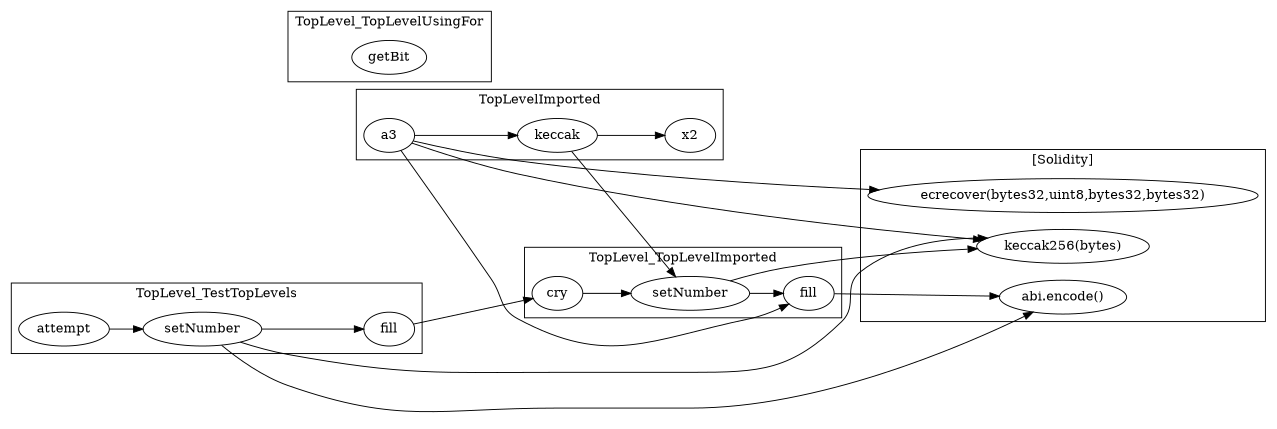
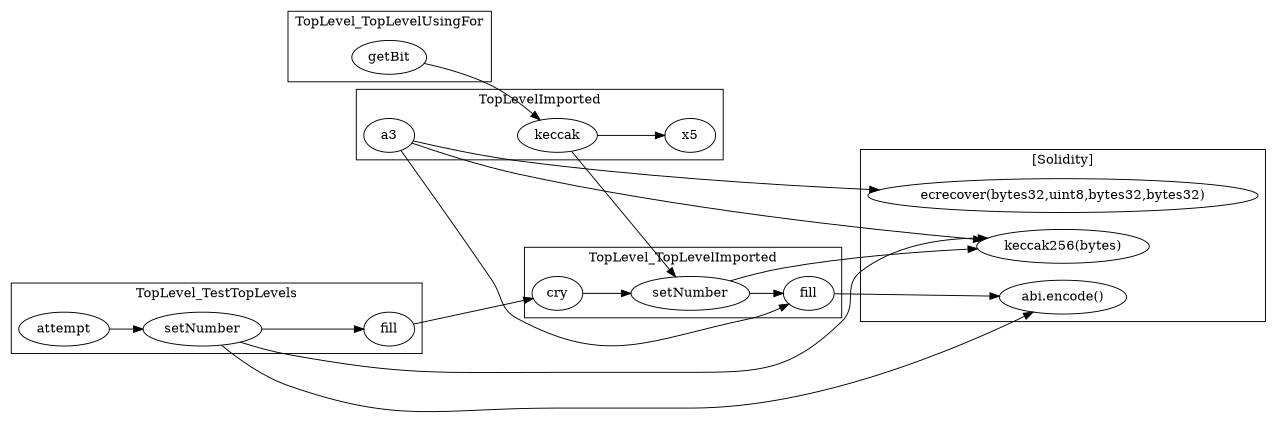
(461, 135) -> (468, 76)
(690, 135) -> (690, 135)
